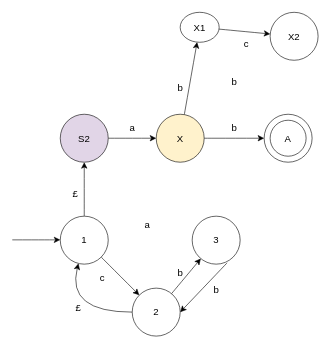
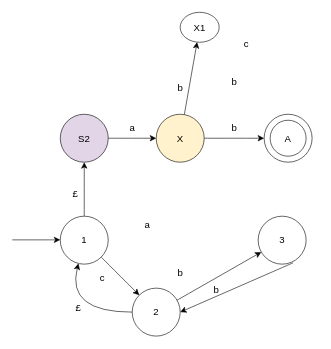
(242, 31) -> none
(294, 36) -> none
(216, 240) -> (282, 240)
